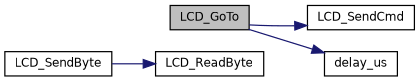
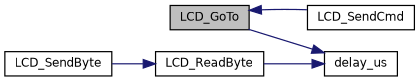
(272, 26) -> (284, 9)
none -> (288, 64)
